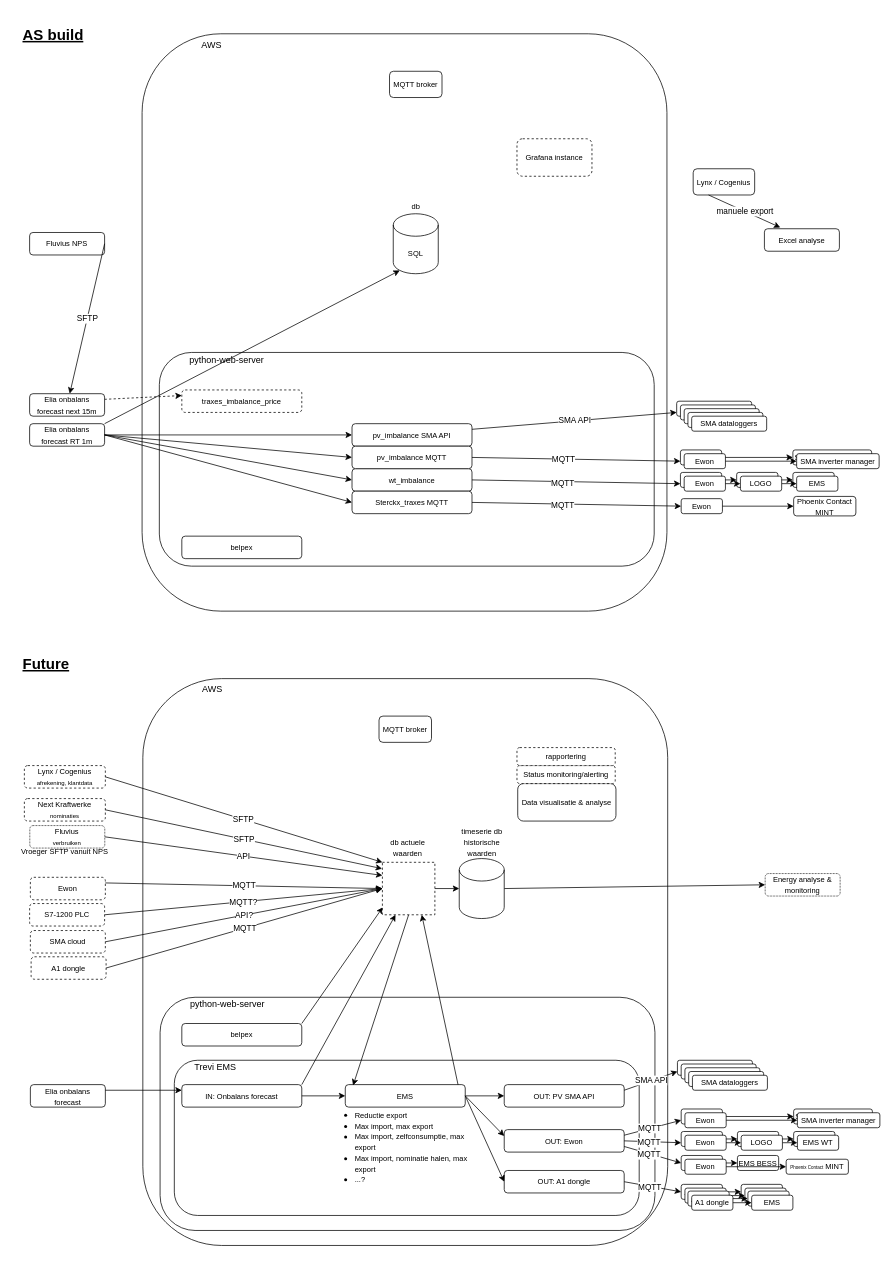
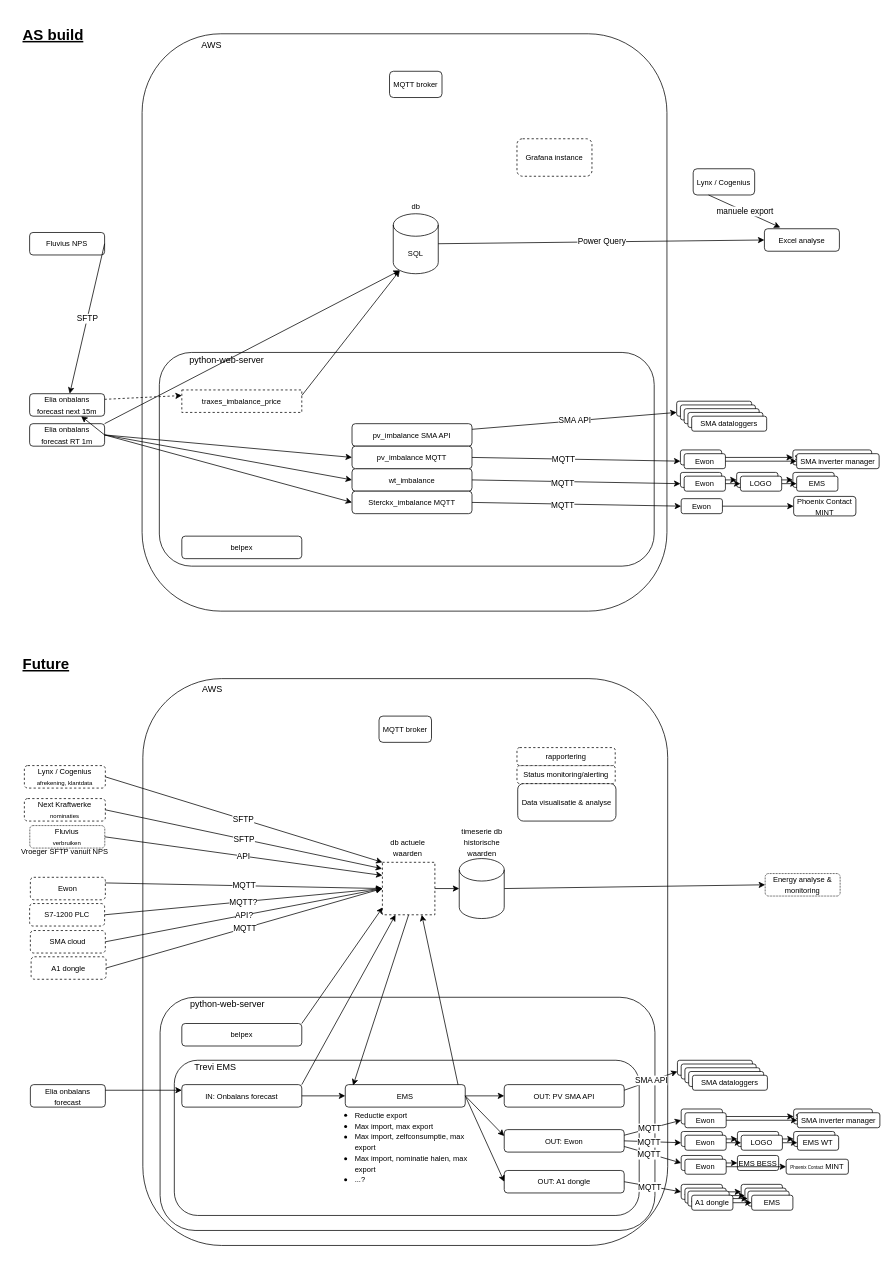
none -> (589, 242)
none -> (349, 335)
(242, 401) -> (242, 401)
(345, 435) -> (94, 426)
(412, 502) -> (412, 502)
